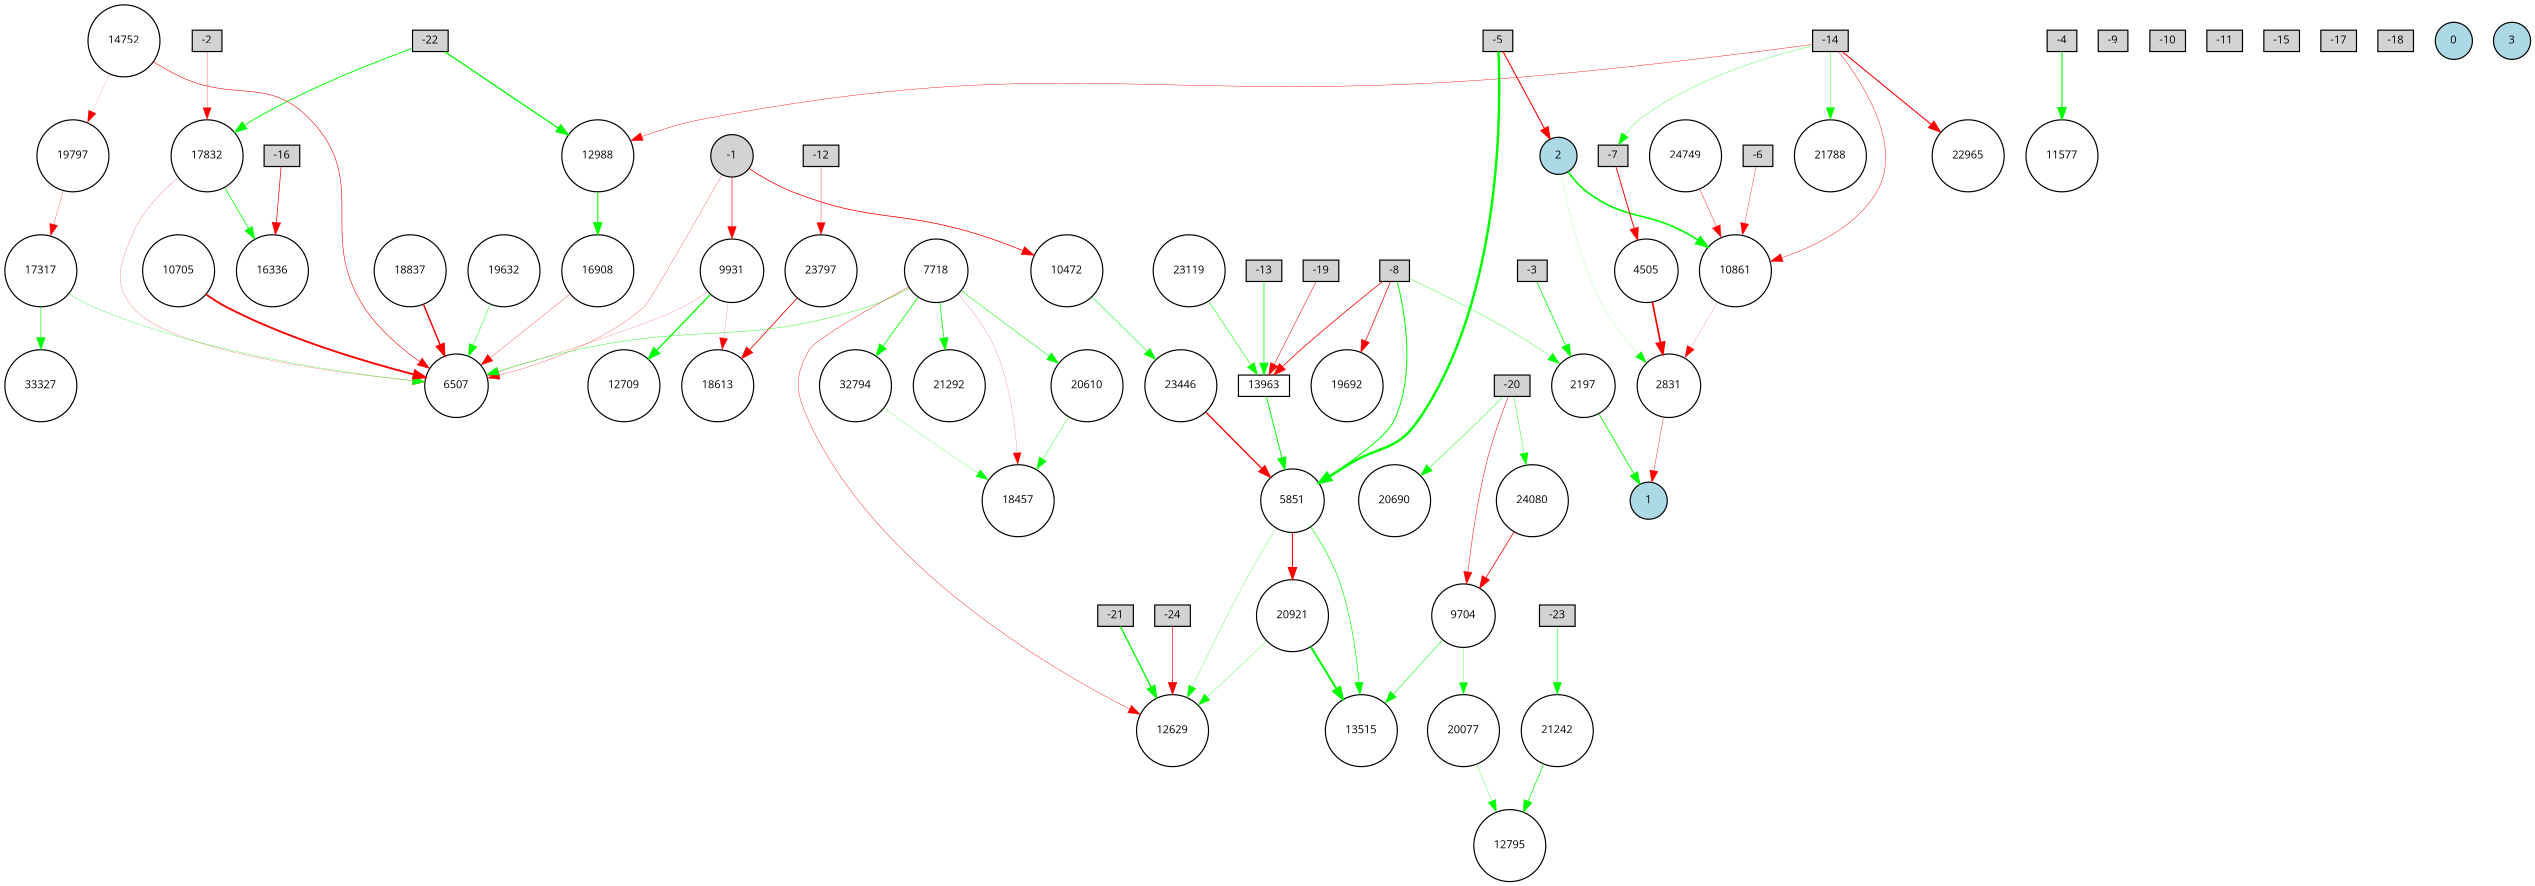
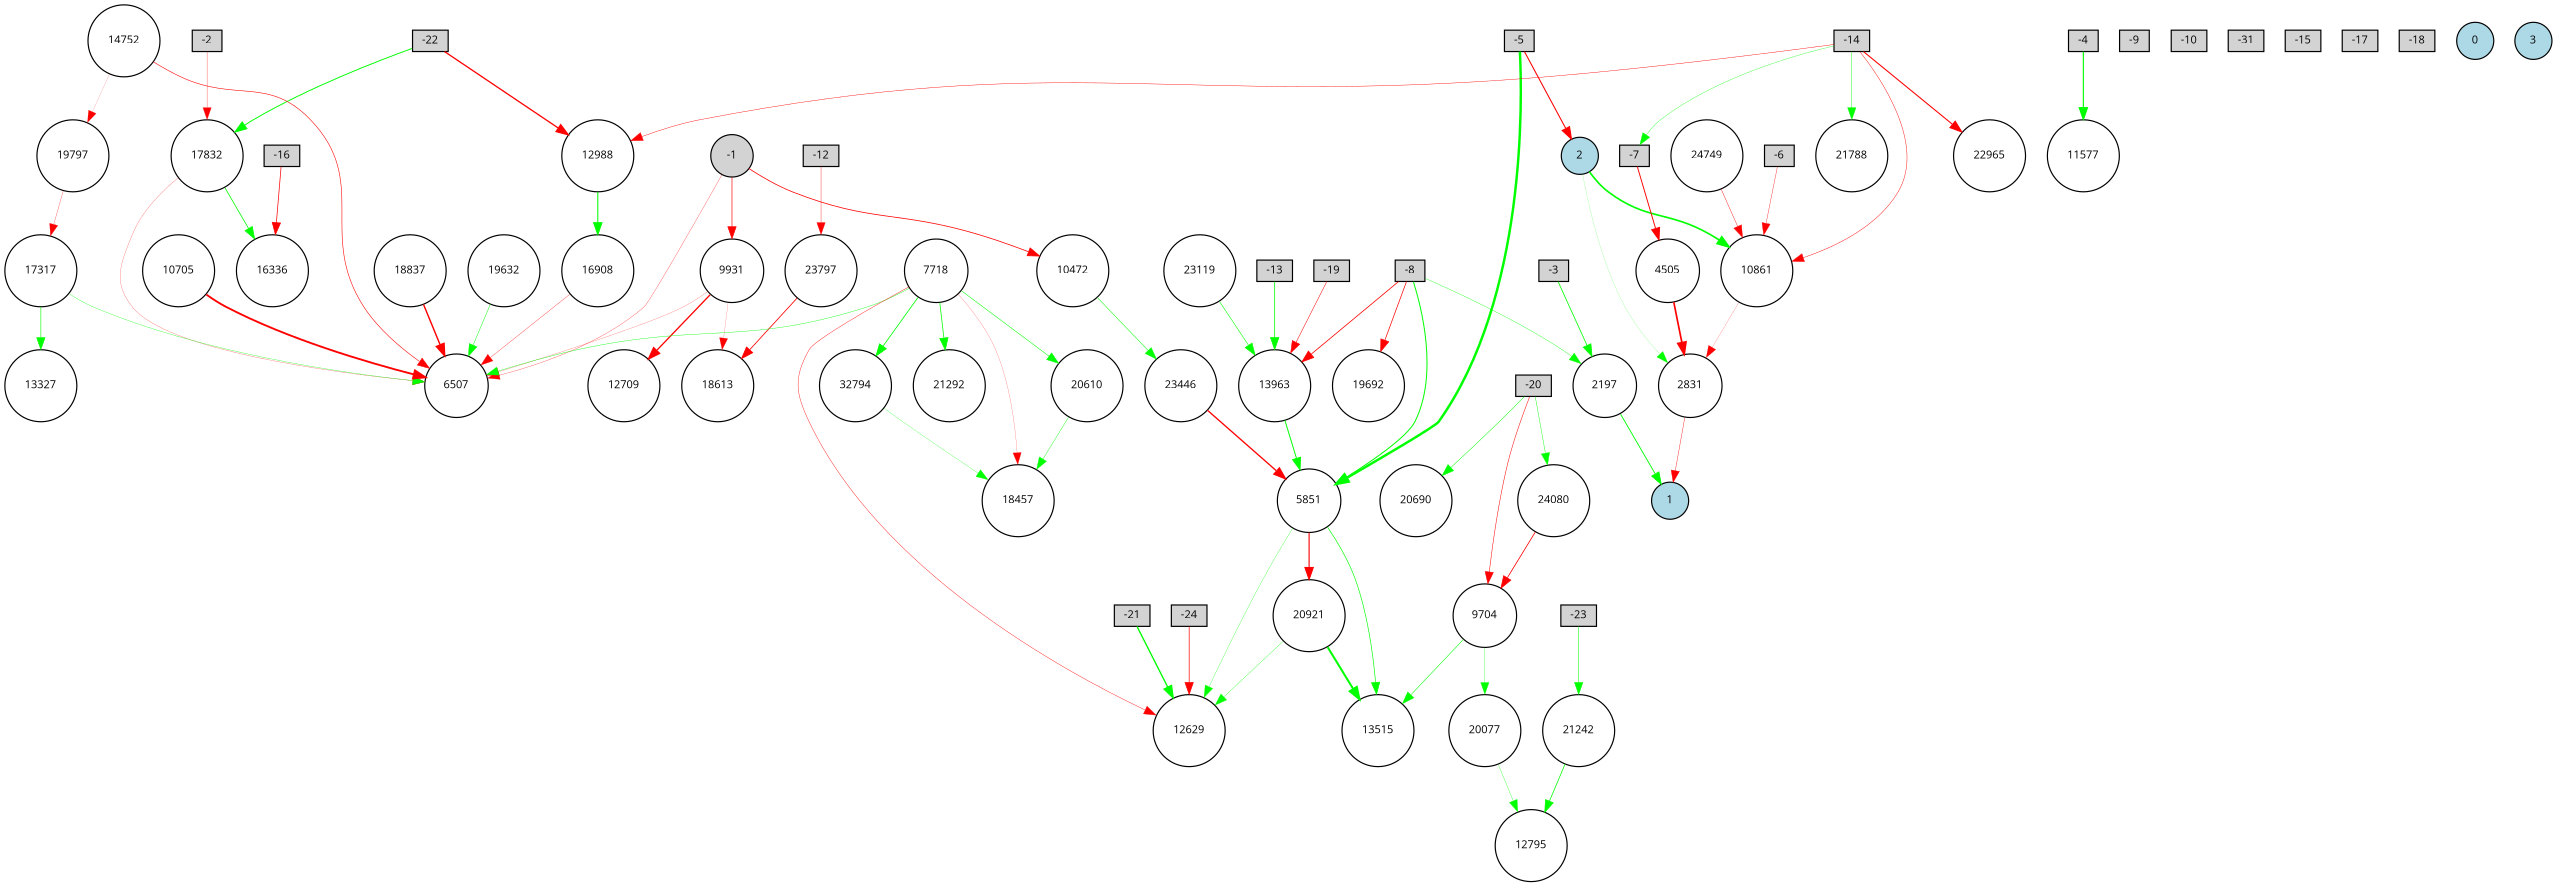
(2225, 41) -> (2246, 41)
(501, 90) -> (501, 90)
(684, 322) -> (684, 322)
(41, 386) -> (41, 386)
(1264, 386) -> (1275, 386)
